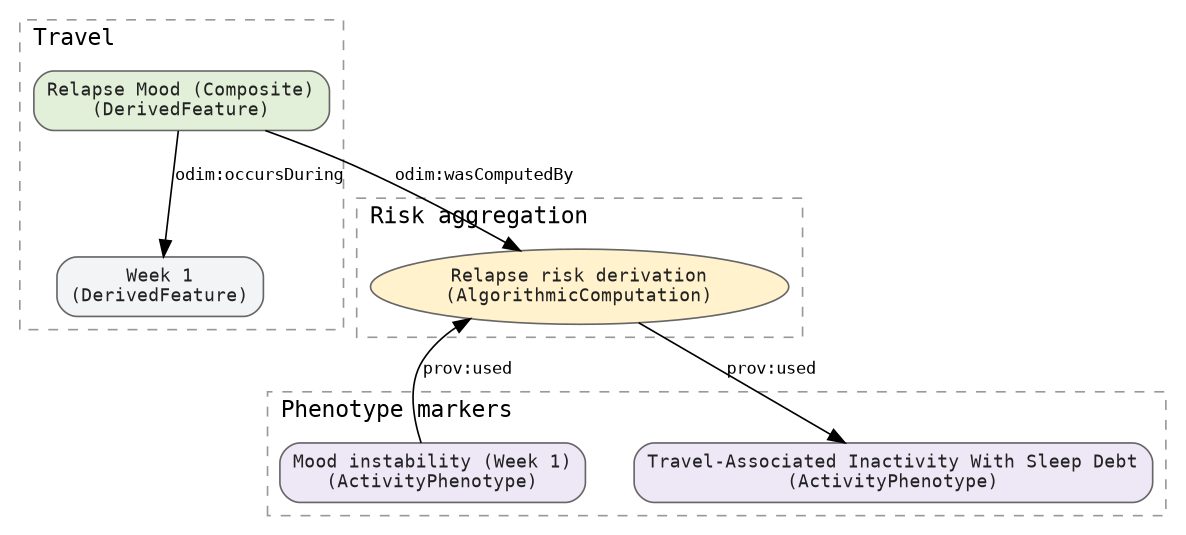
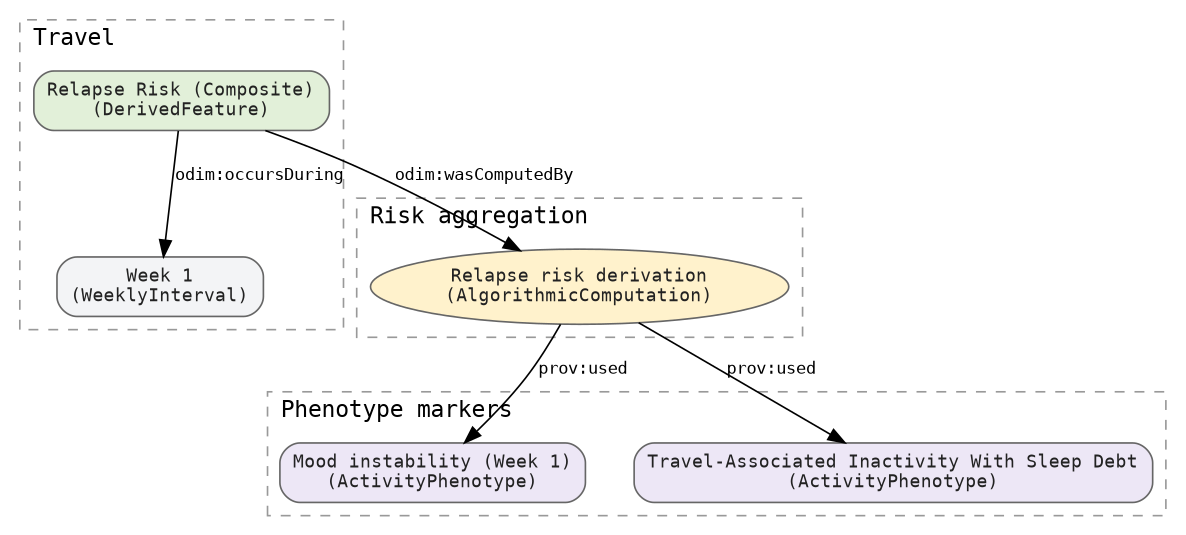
(182, 101) -> (182, 101)
(160, 287) -> (160, 287)
(416, 378) -> (523, 381)
